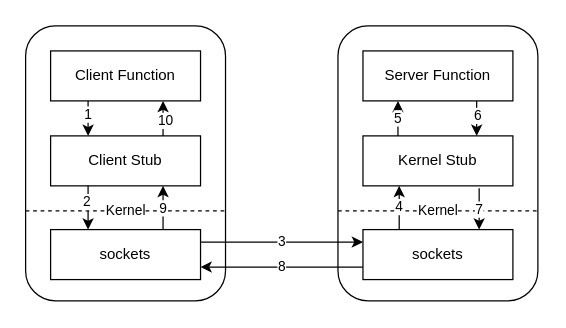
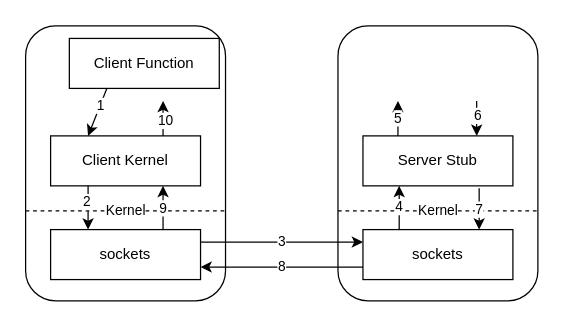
(126, 76) -> (144, 63)
(438, 76) -> none
(126, 161) -> (126, 161)
(438, 161) -> (438, 161)
